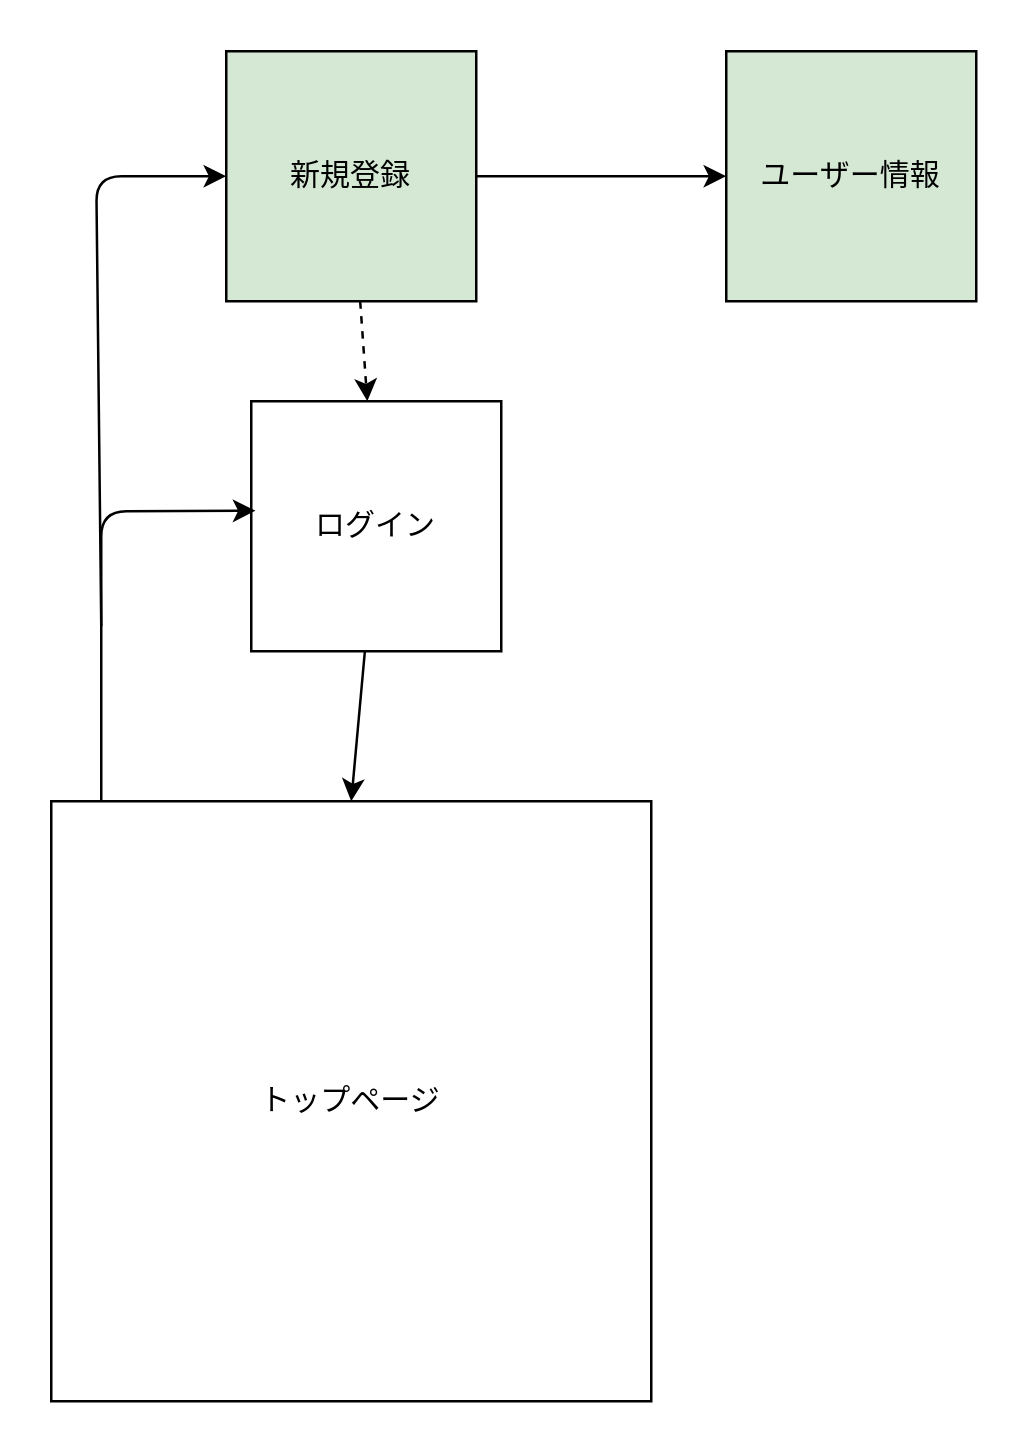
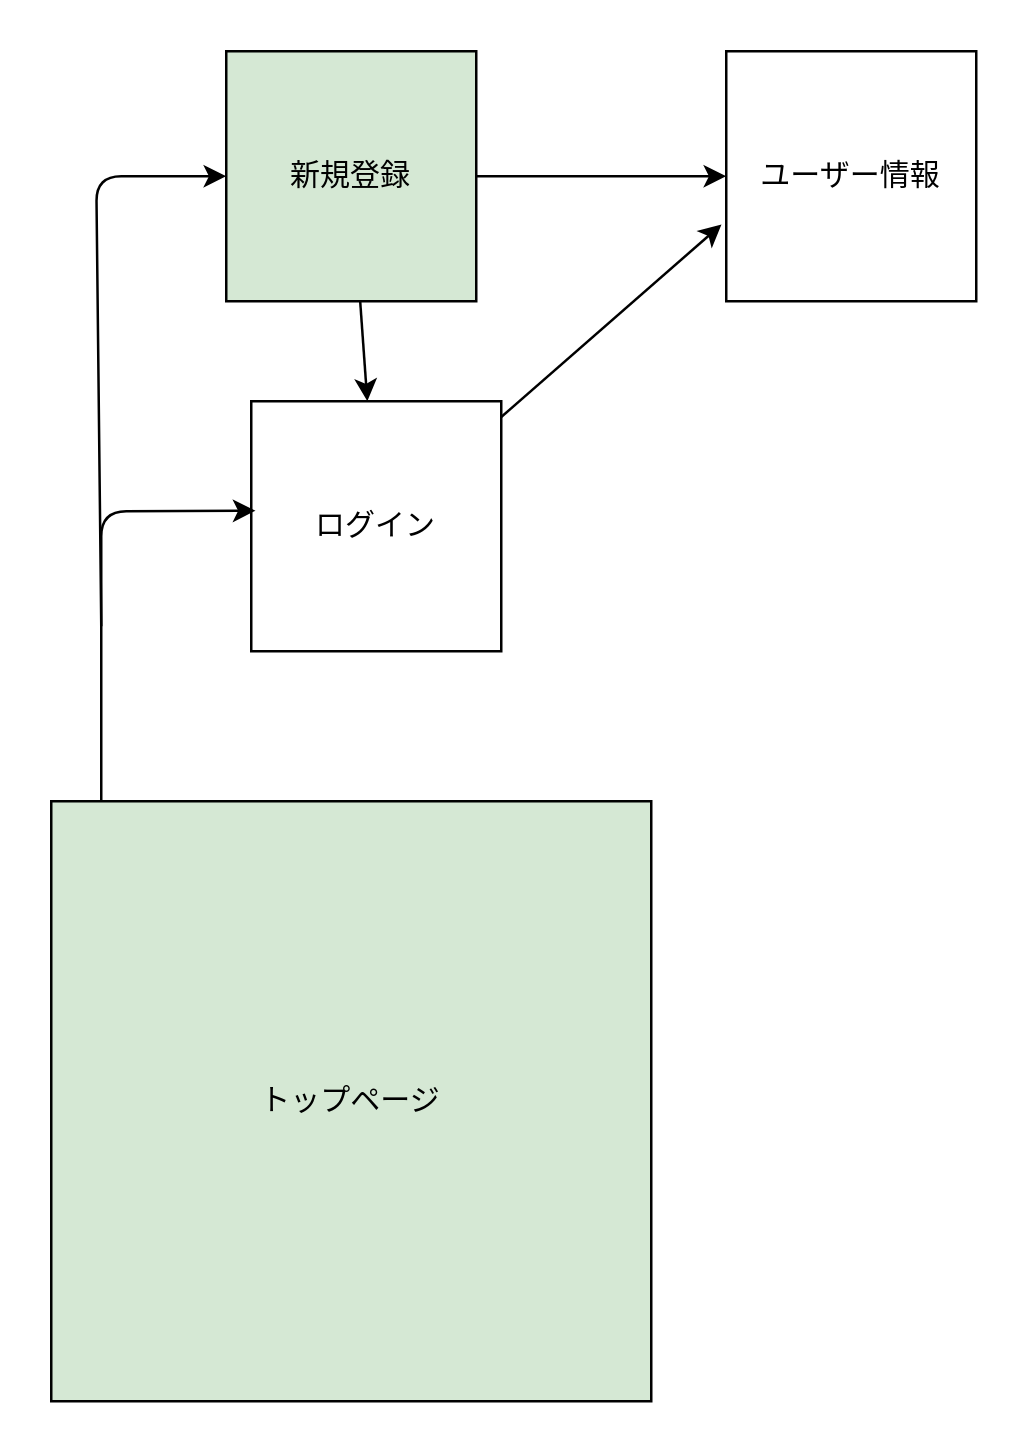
(851, 176) -> (851, 176)
none -> (605, 326)
(363, 342) -> (363, 342)
(359, 718) -> none
(351, 1101) -> (351, 1101)
